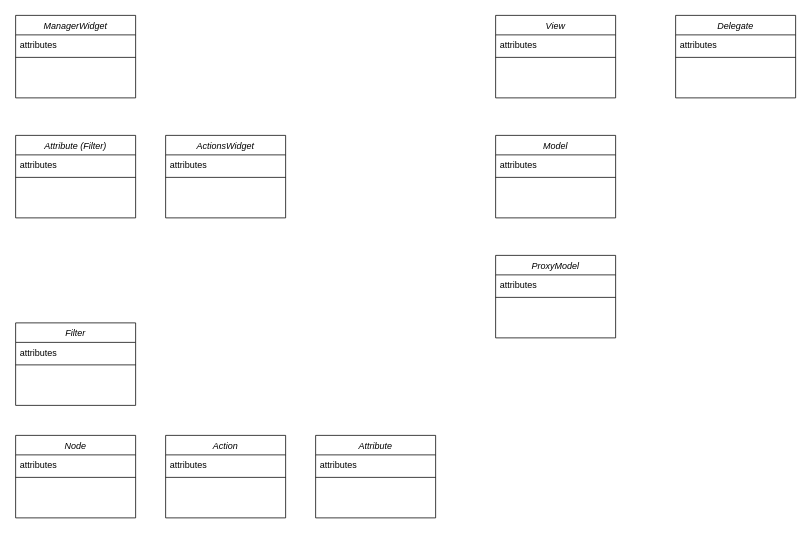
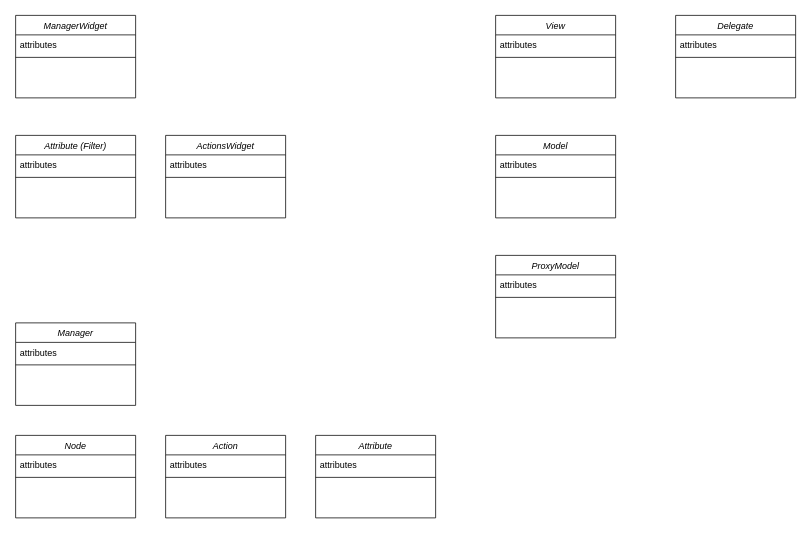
(75, 333) -> (75, 333)
